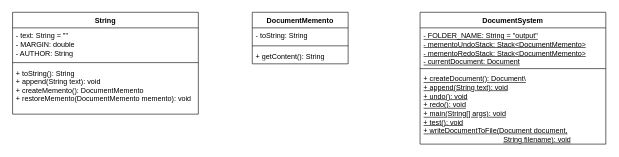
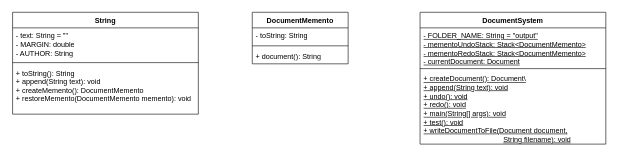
(297, 57) -> (292, 57)
